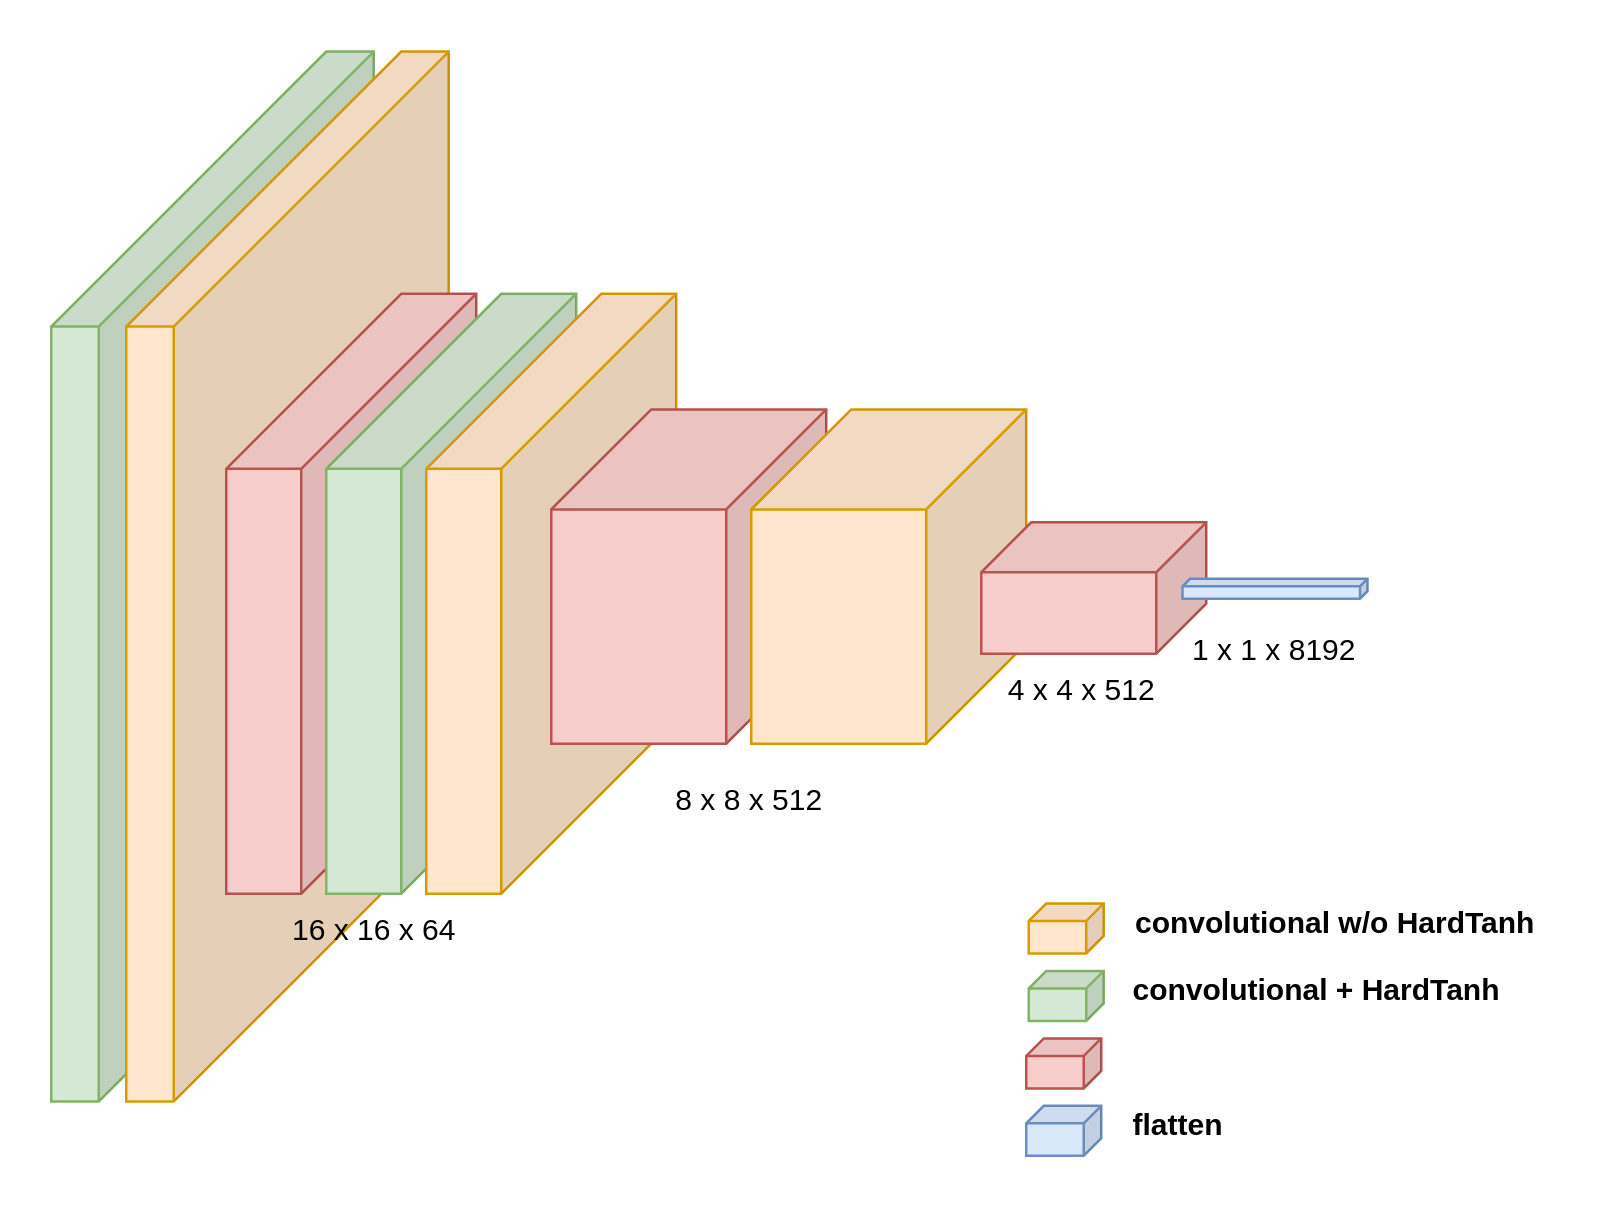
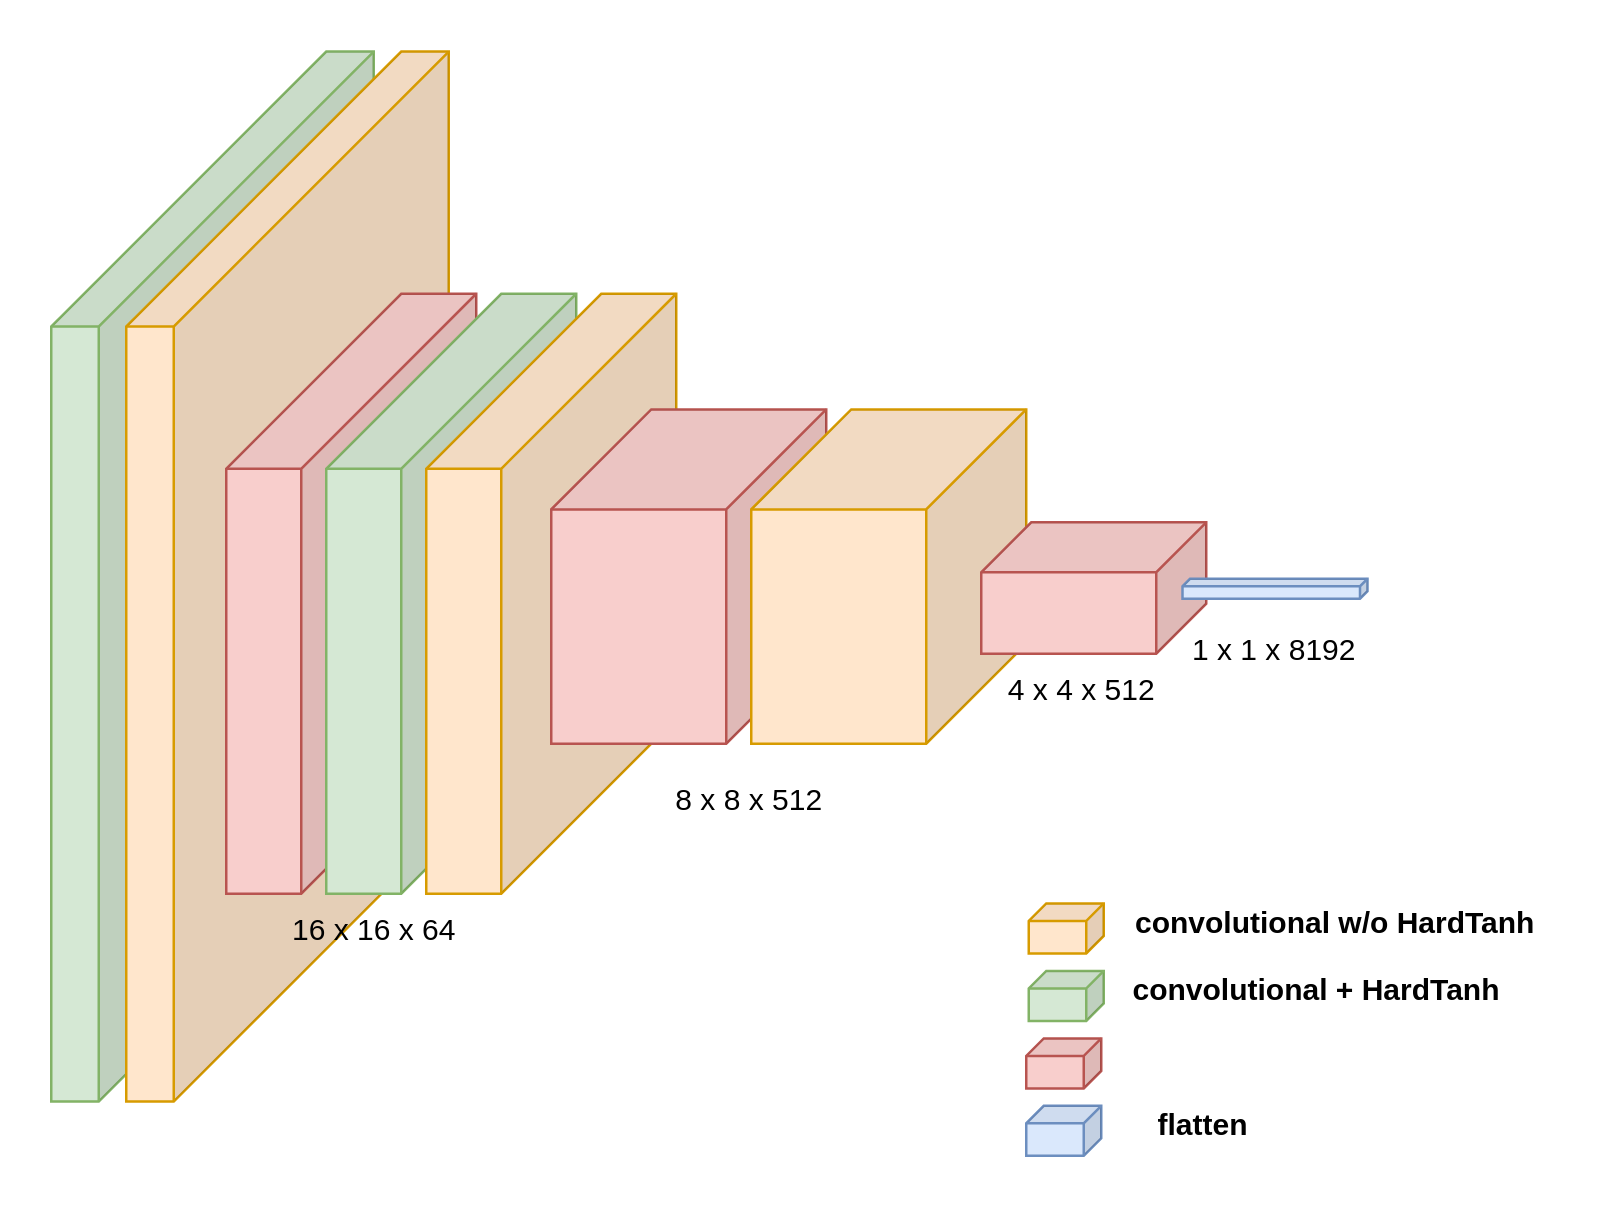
(1301, 1126) -> (1326, 1126)
